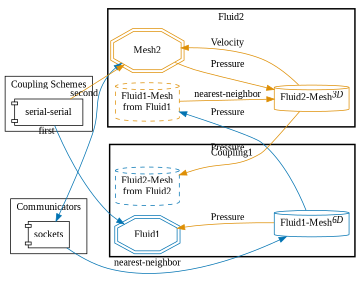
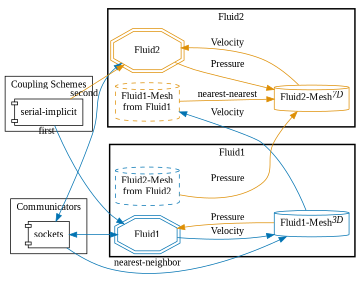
(147, 51) -> (147, 51)
(228, 94) -> (228, 94)
(338, 97) -> (338, 97)
(49, 112) -> (49, 112)
(228, 113) -> (228, 113)
(232, 153) -> (232, 153)
(252, 158) -> (258, 186)
(338, 223) -> (338, 223)
none -> (94, 235)
none -> (222, 239)
